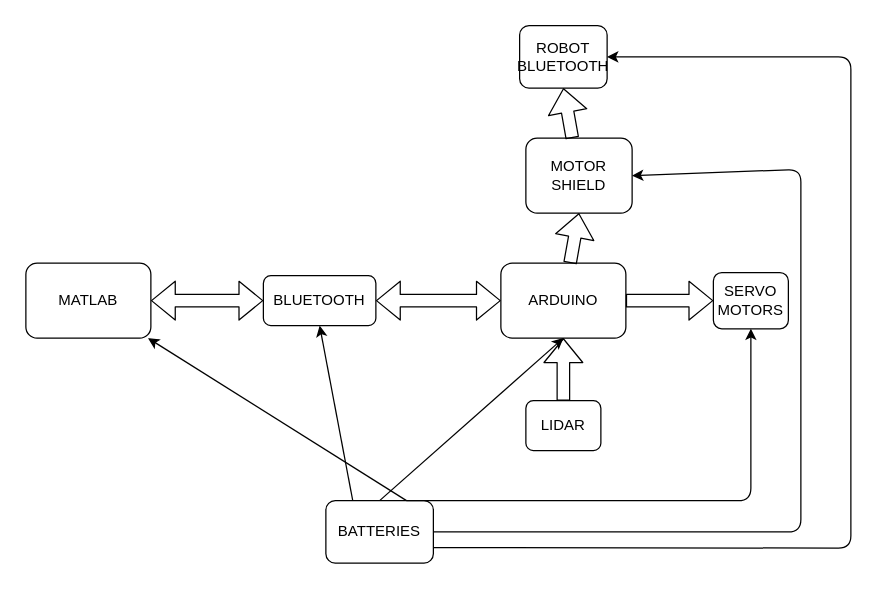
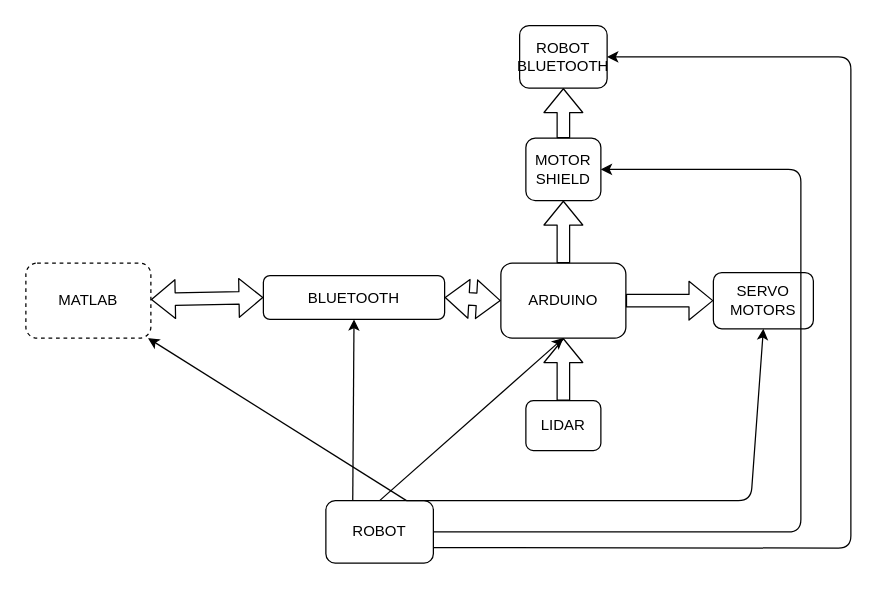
(579, 176) -> (563, 169)
(88, 301) -> (88, 301)
(319, 301) -> (354, 298)
(751, 301) -> (763, 301)
(379, 532) -> (379, 532)
